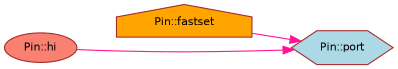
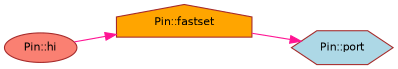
(180, 52) -> (90, 39)
